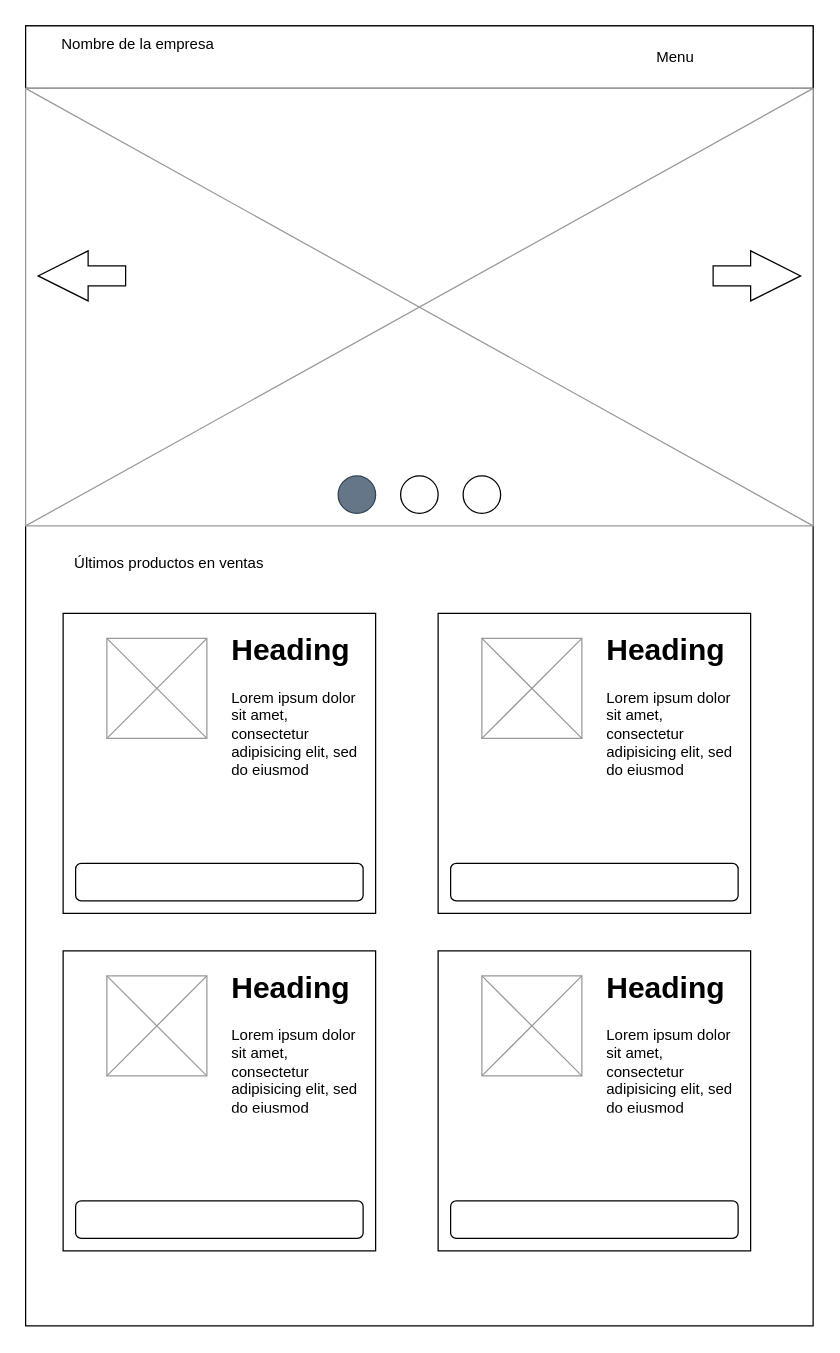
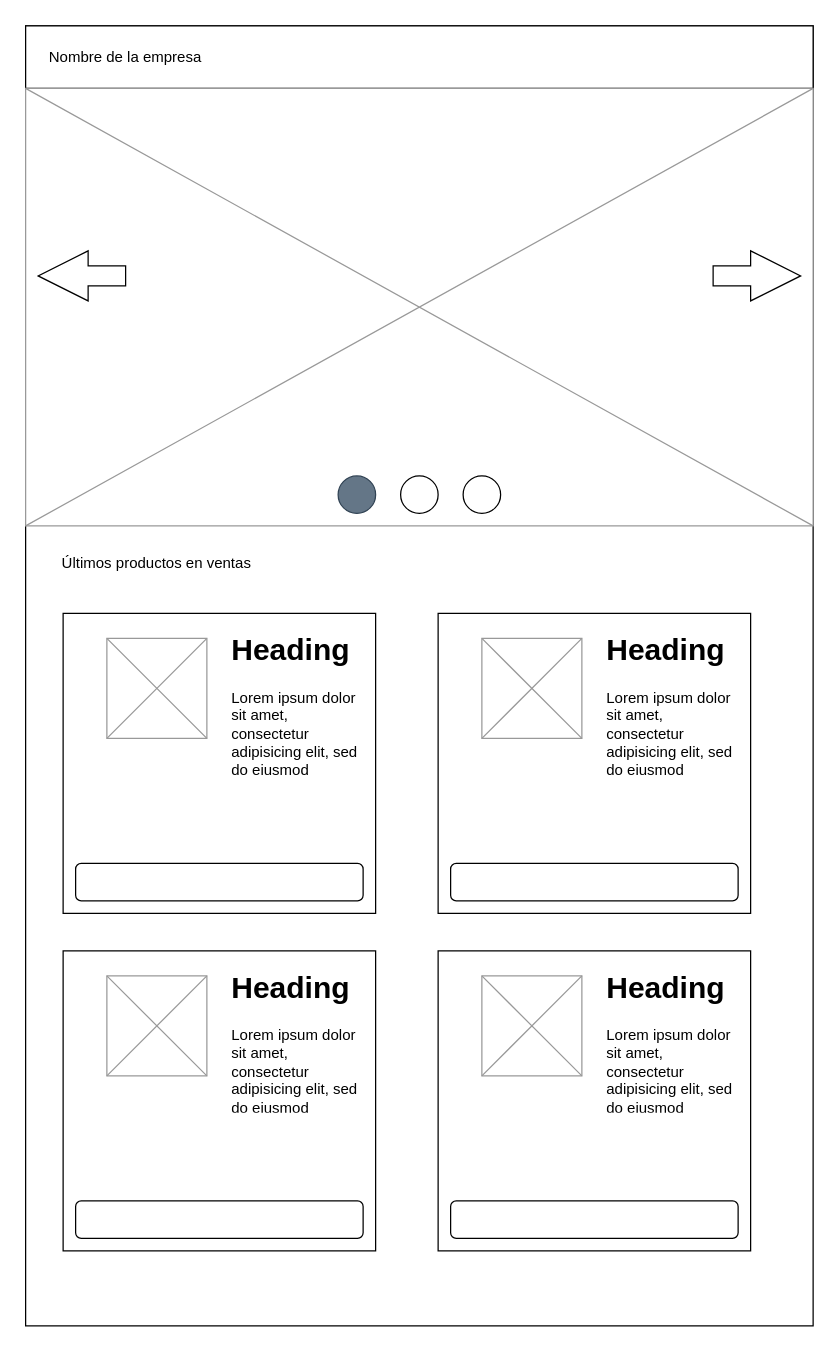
(138, 44) -> (126, 57)
(676, 57) -> none
(169, 563) -> (157, 563)
